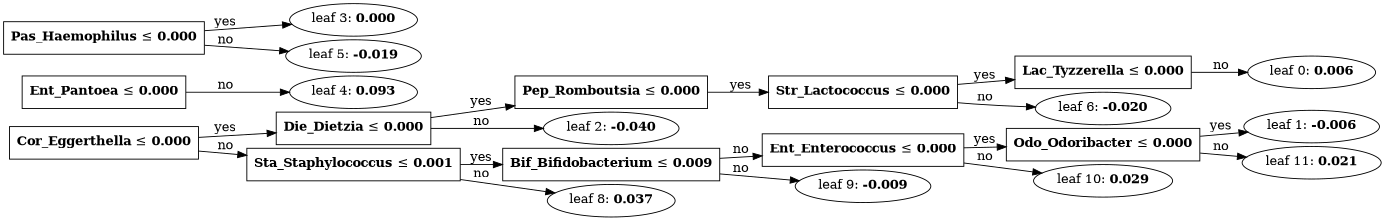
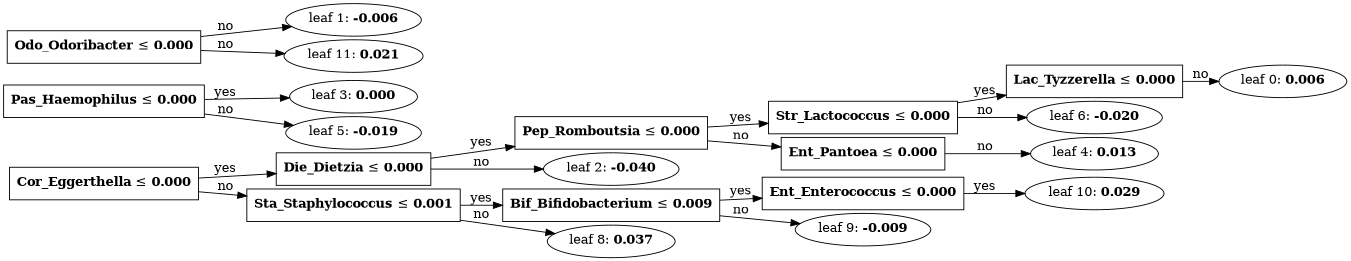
(376, 91) -> (1117, 152)
(1221, 126) -> (226, 27)
none -> (740, 144)
(980, 147) -> none
(741, 150) -> (741, 191)
(985, 157) -> (985, 187)
